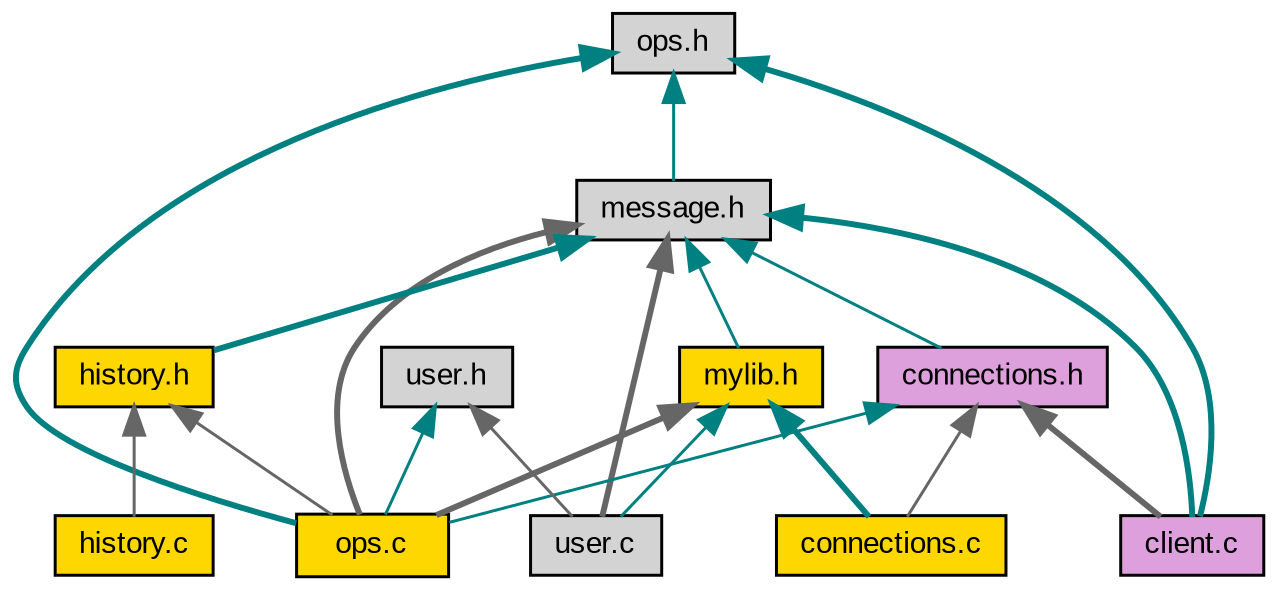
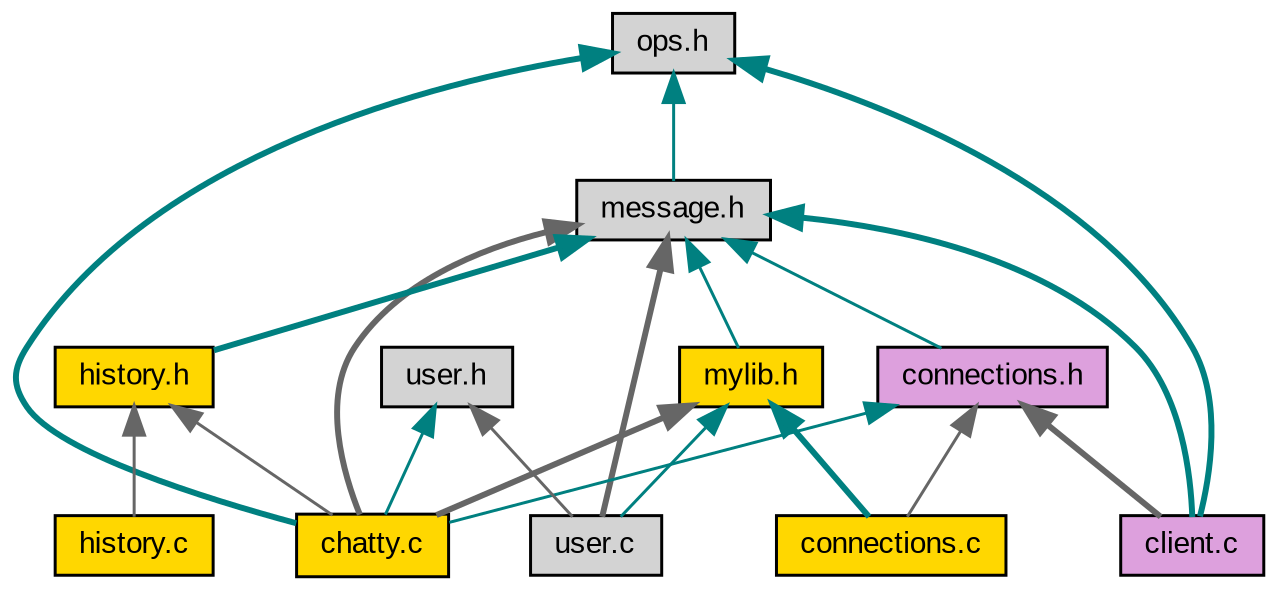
(373, 545) -> (373, 545)
